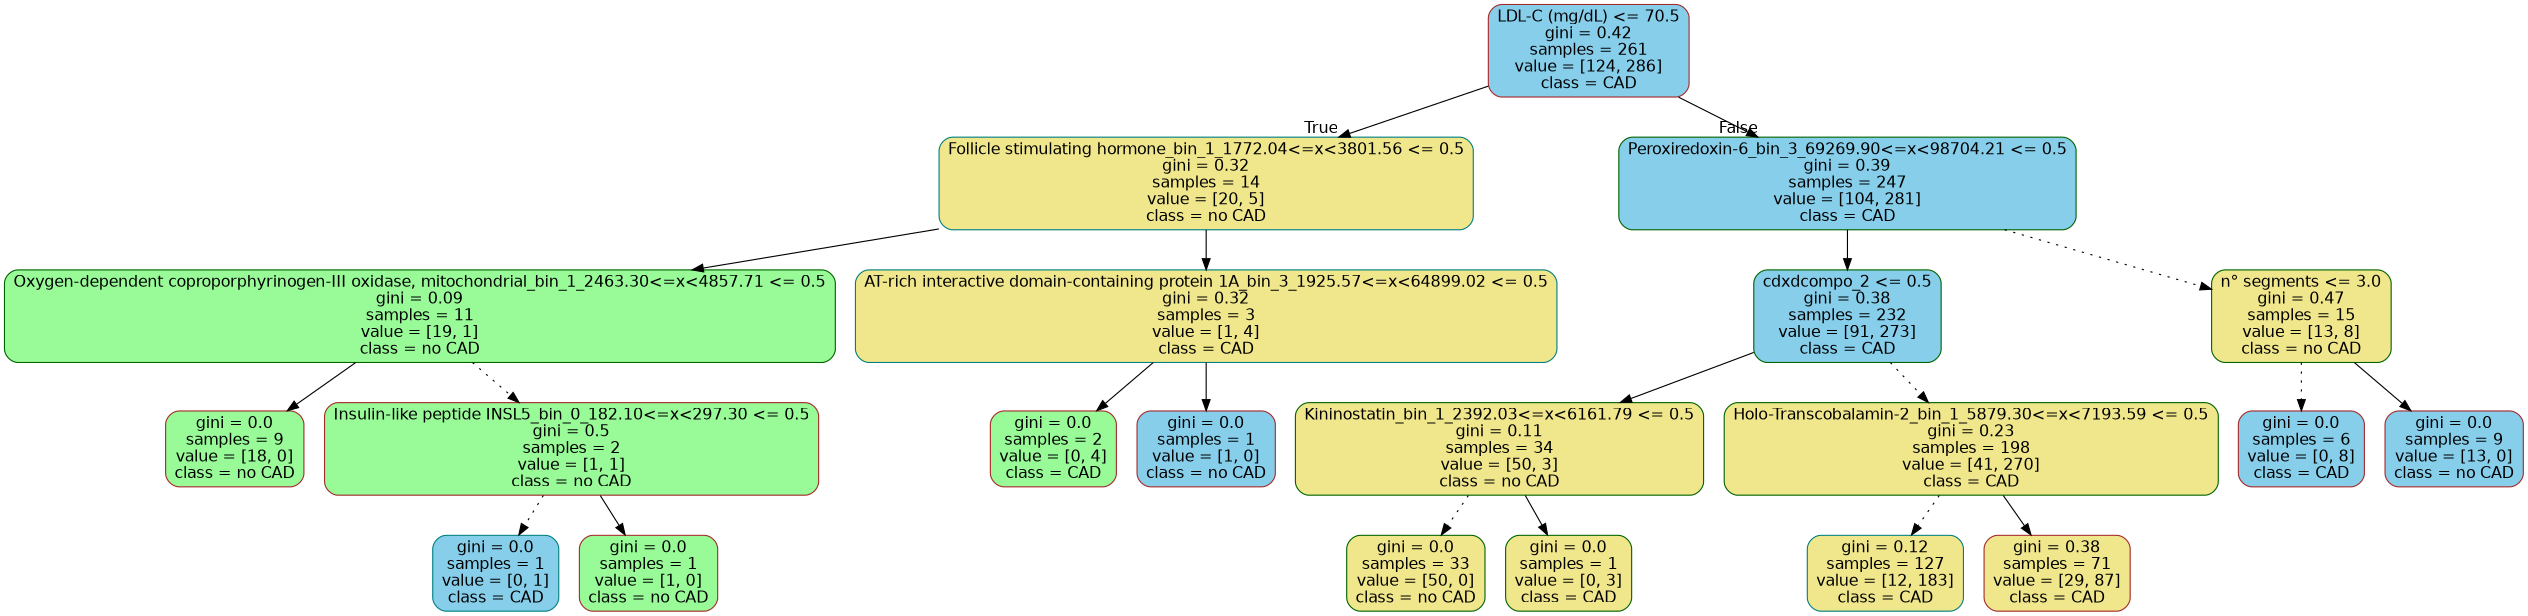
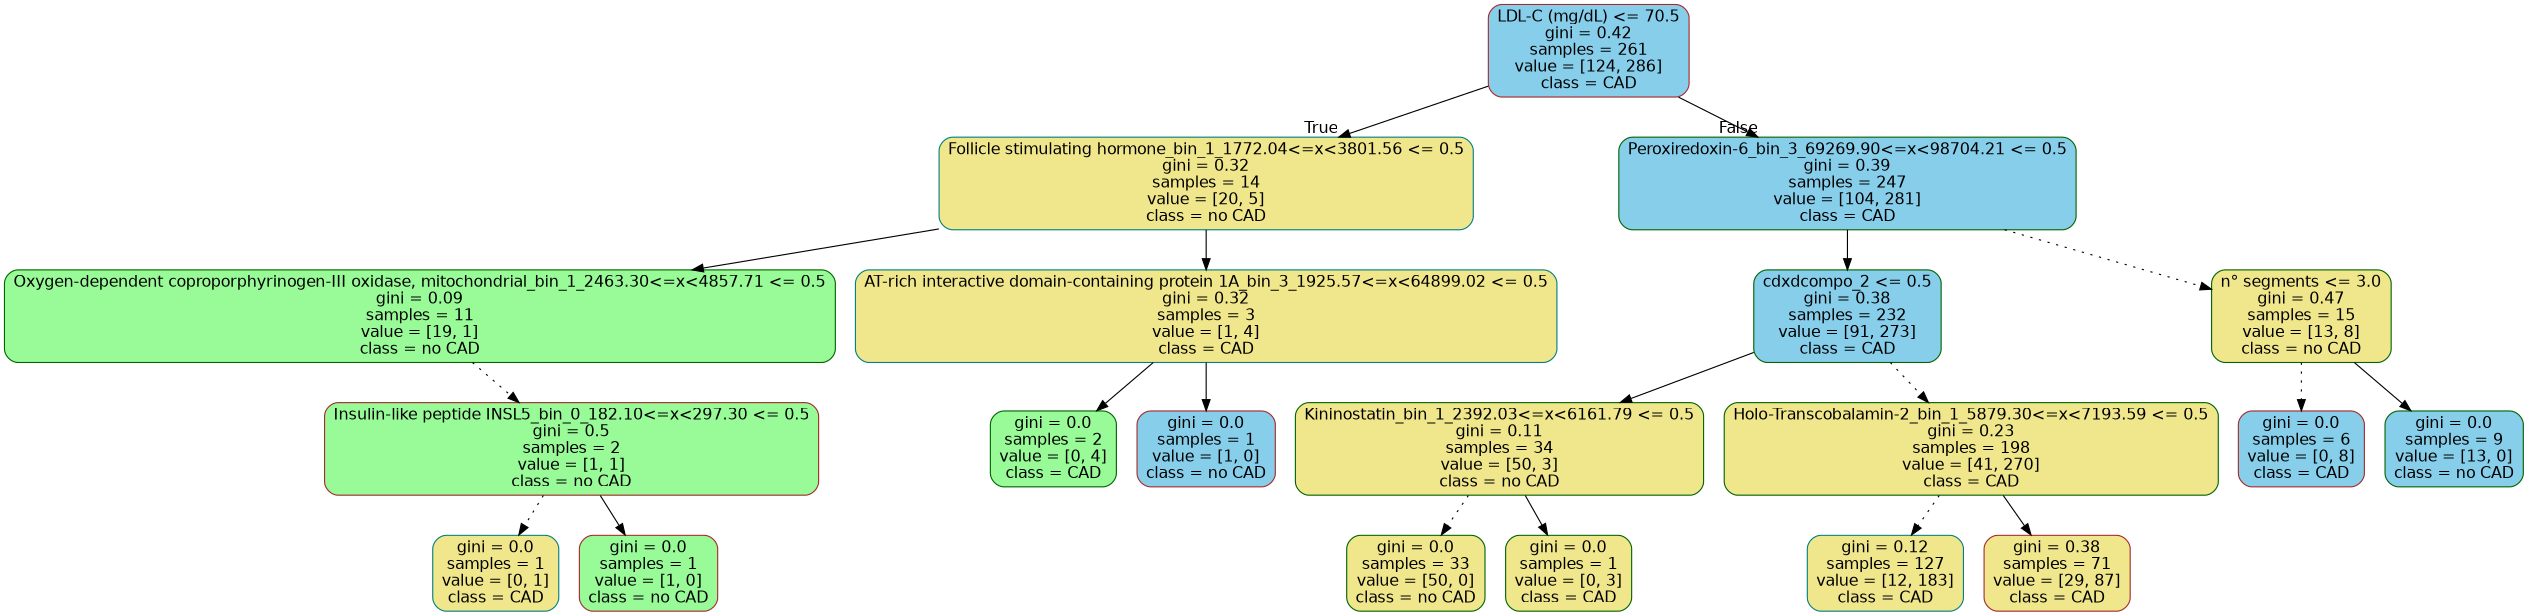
(235, 449) -> none
(1053, 449) -> (1053, 449)
(2454, 449) -> (2454, 449)
(496, 573) -> (496, 573)
